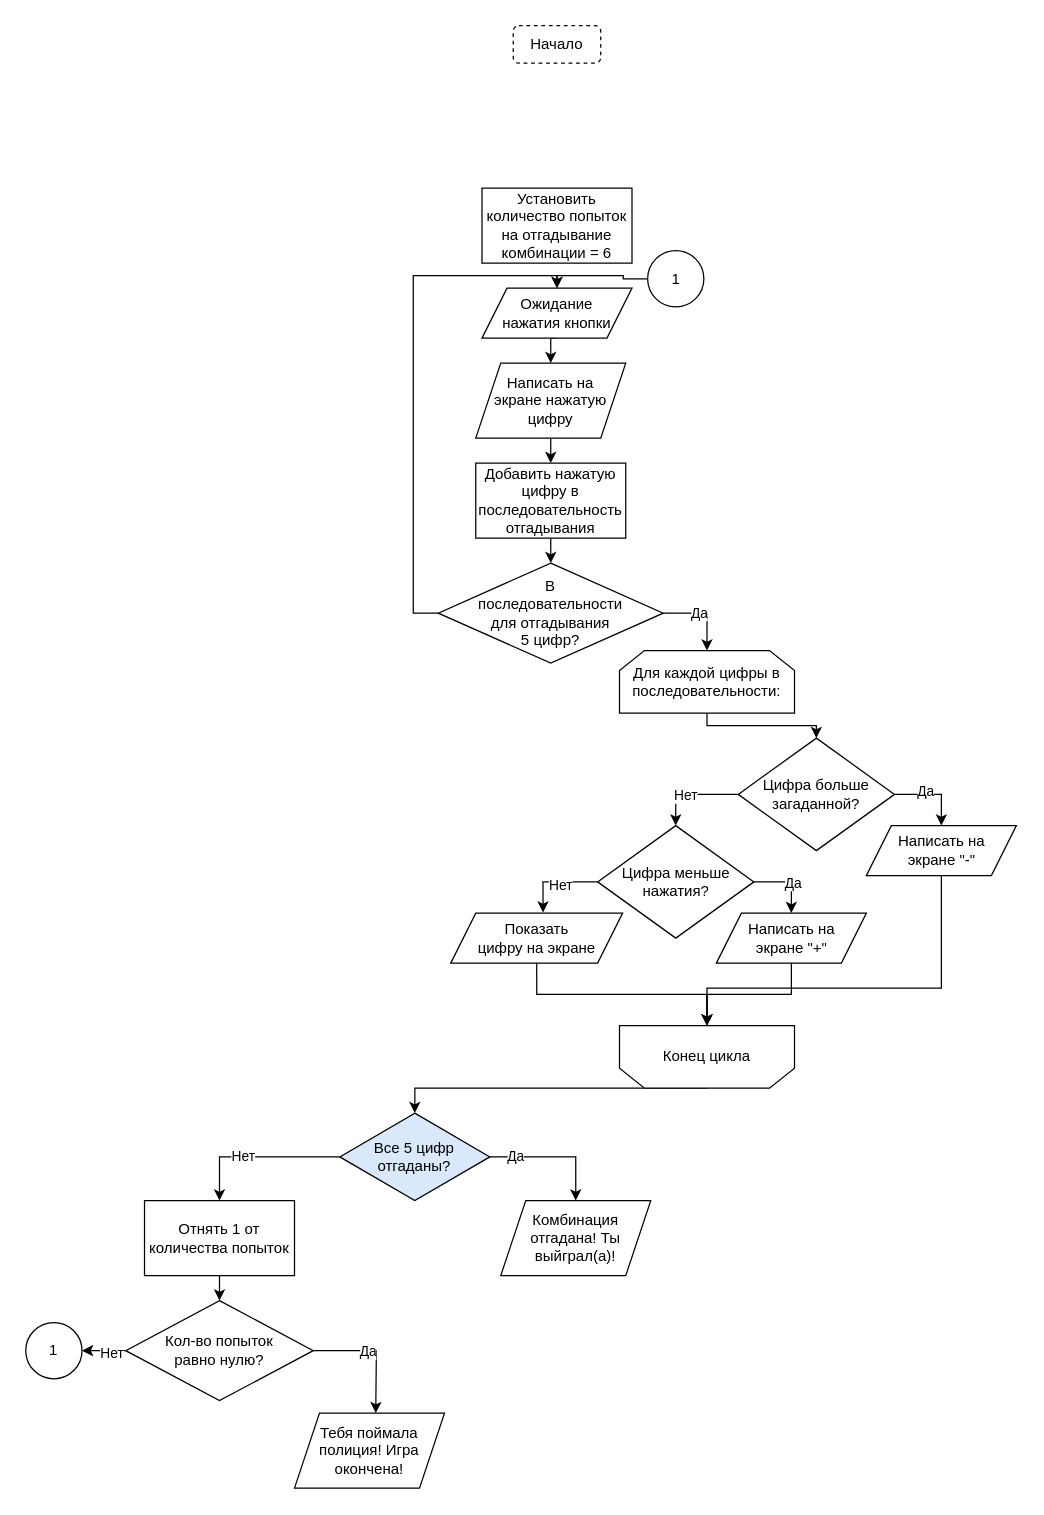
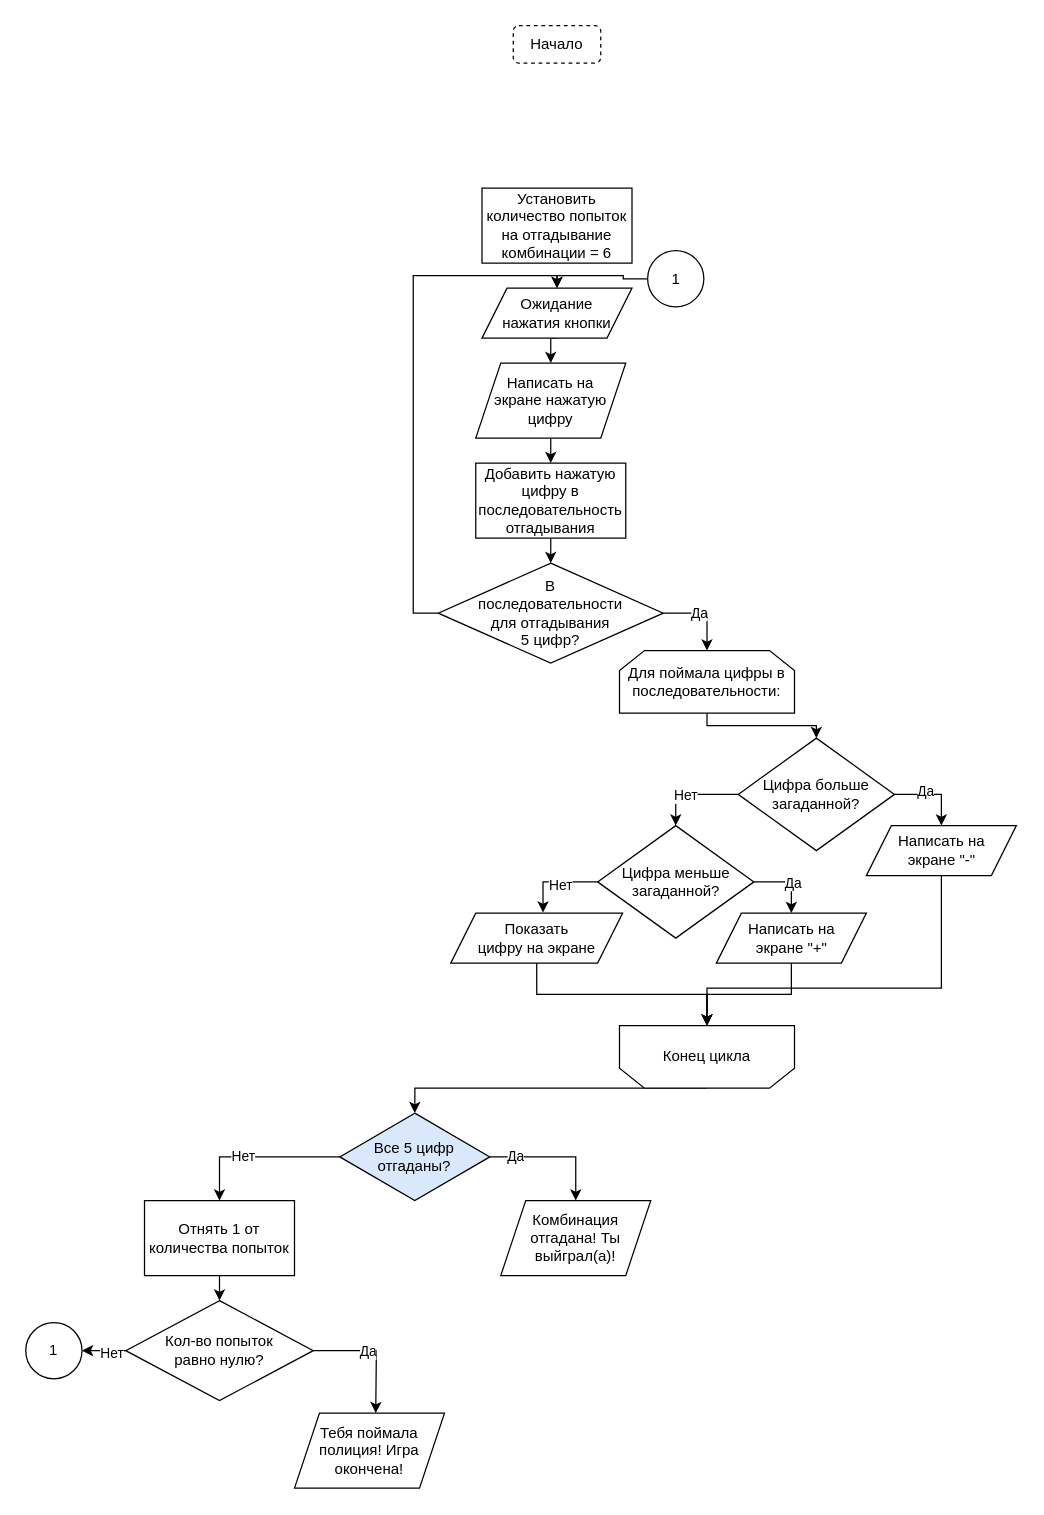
(707, 682) -> (707, 682)
(676, 882) -> (676, 882)
